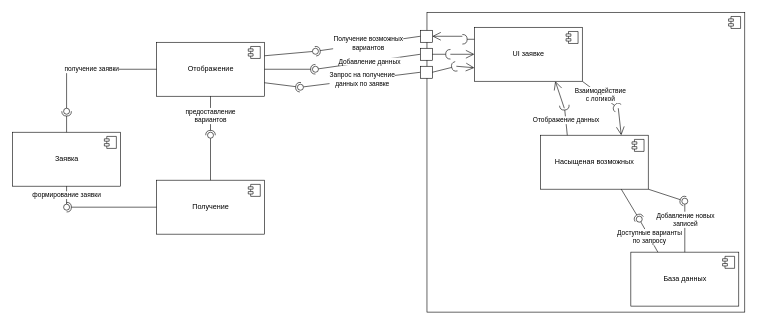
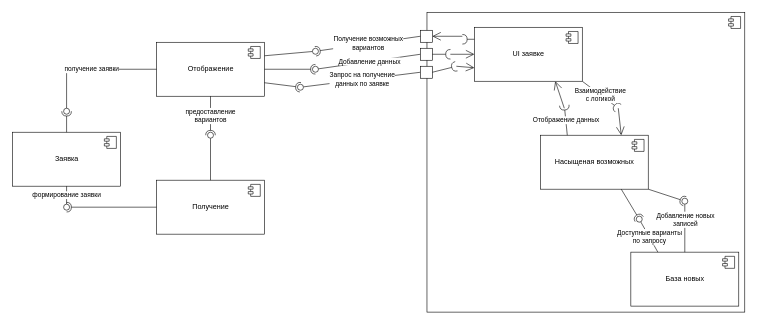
(685, 279) -> (685, 279)
